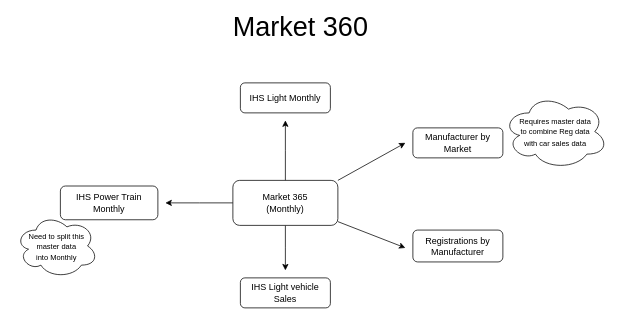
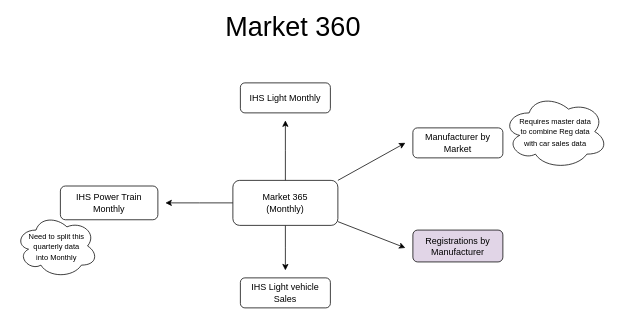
(300, 27) -> (293, 27)
(57, 246) -> (57, 246)
(458, 246) -> (458, 246)
